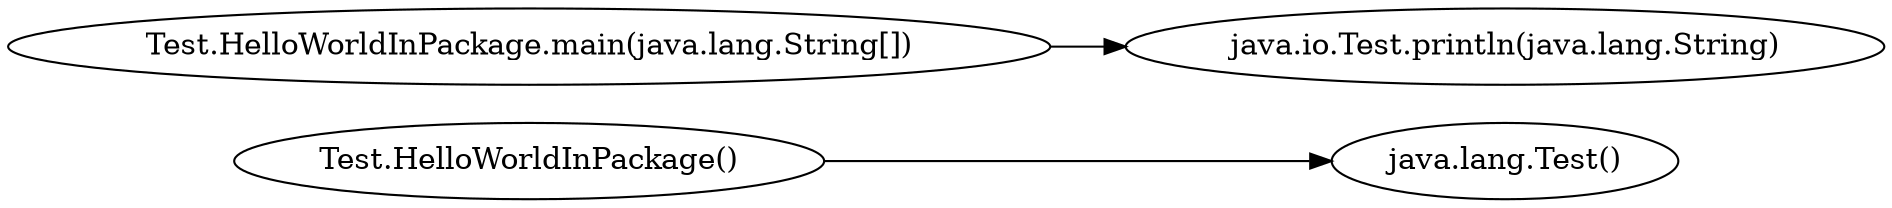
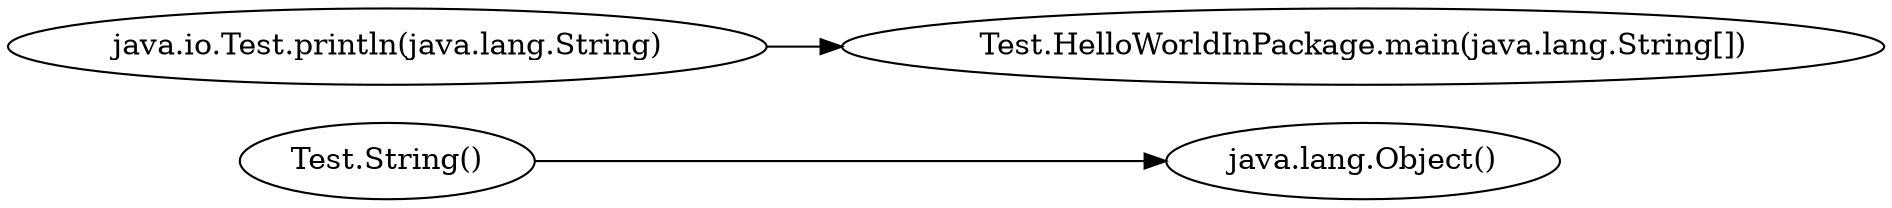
(1077, 47) -> (793, 47)
(529, 161) -> (387, 161)
(1505, 161) -> (1363, 161)
